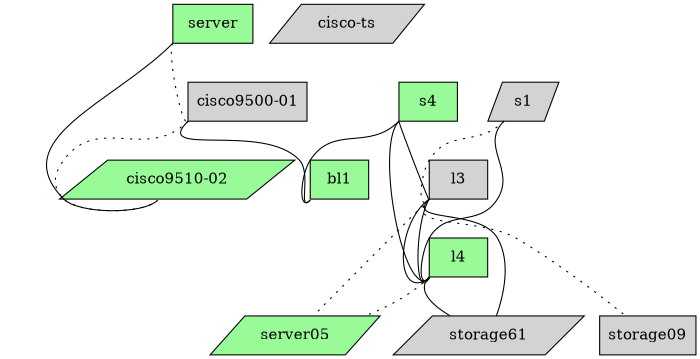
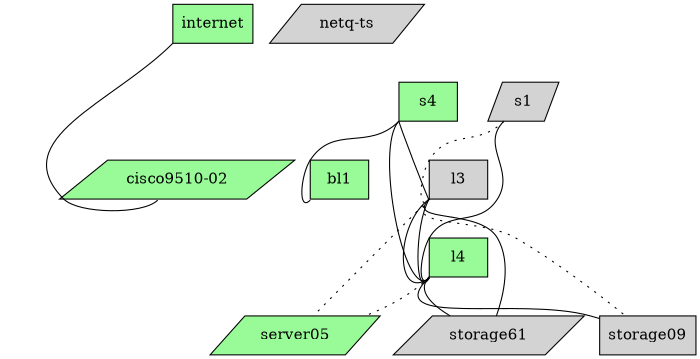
(213, 24) -> (213, 24)
(347, 24) -> (347, 24)
(247, 102) -> none
none -> (491, 309)
